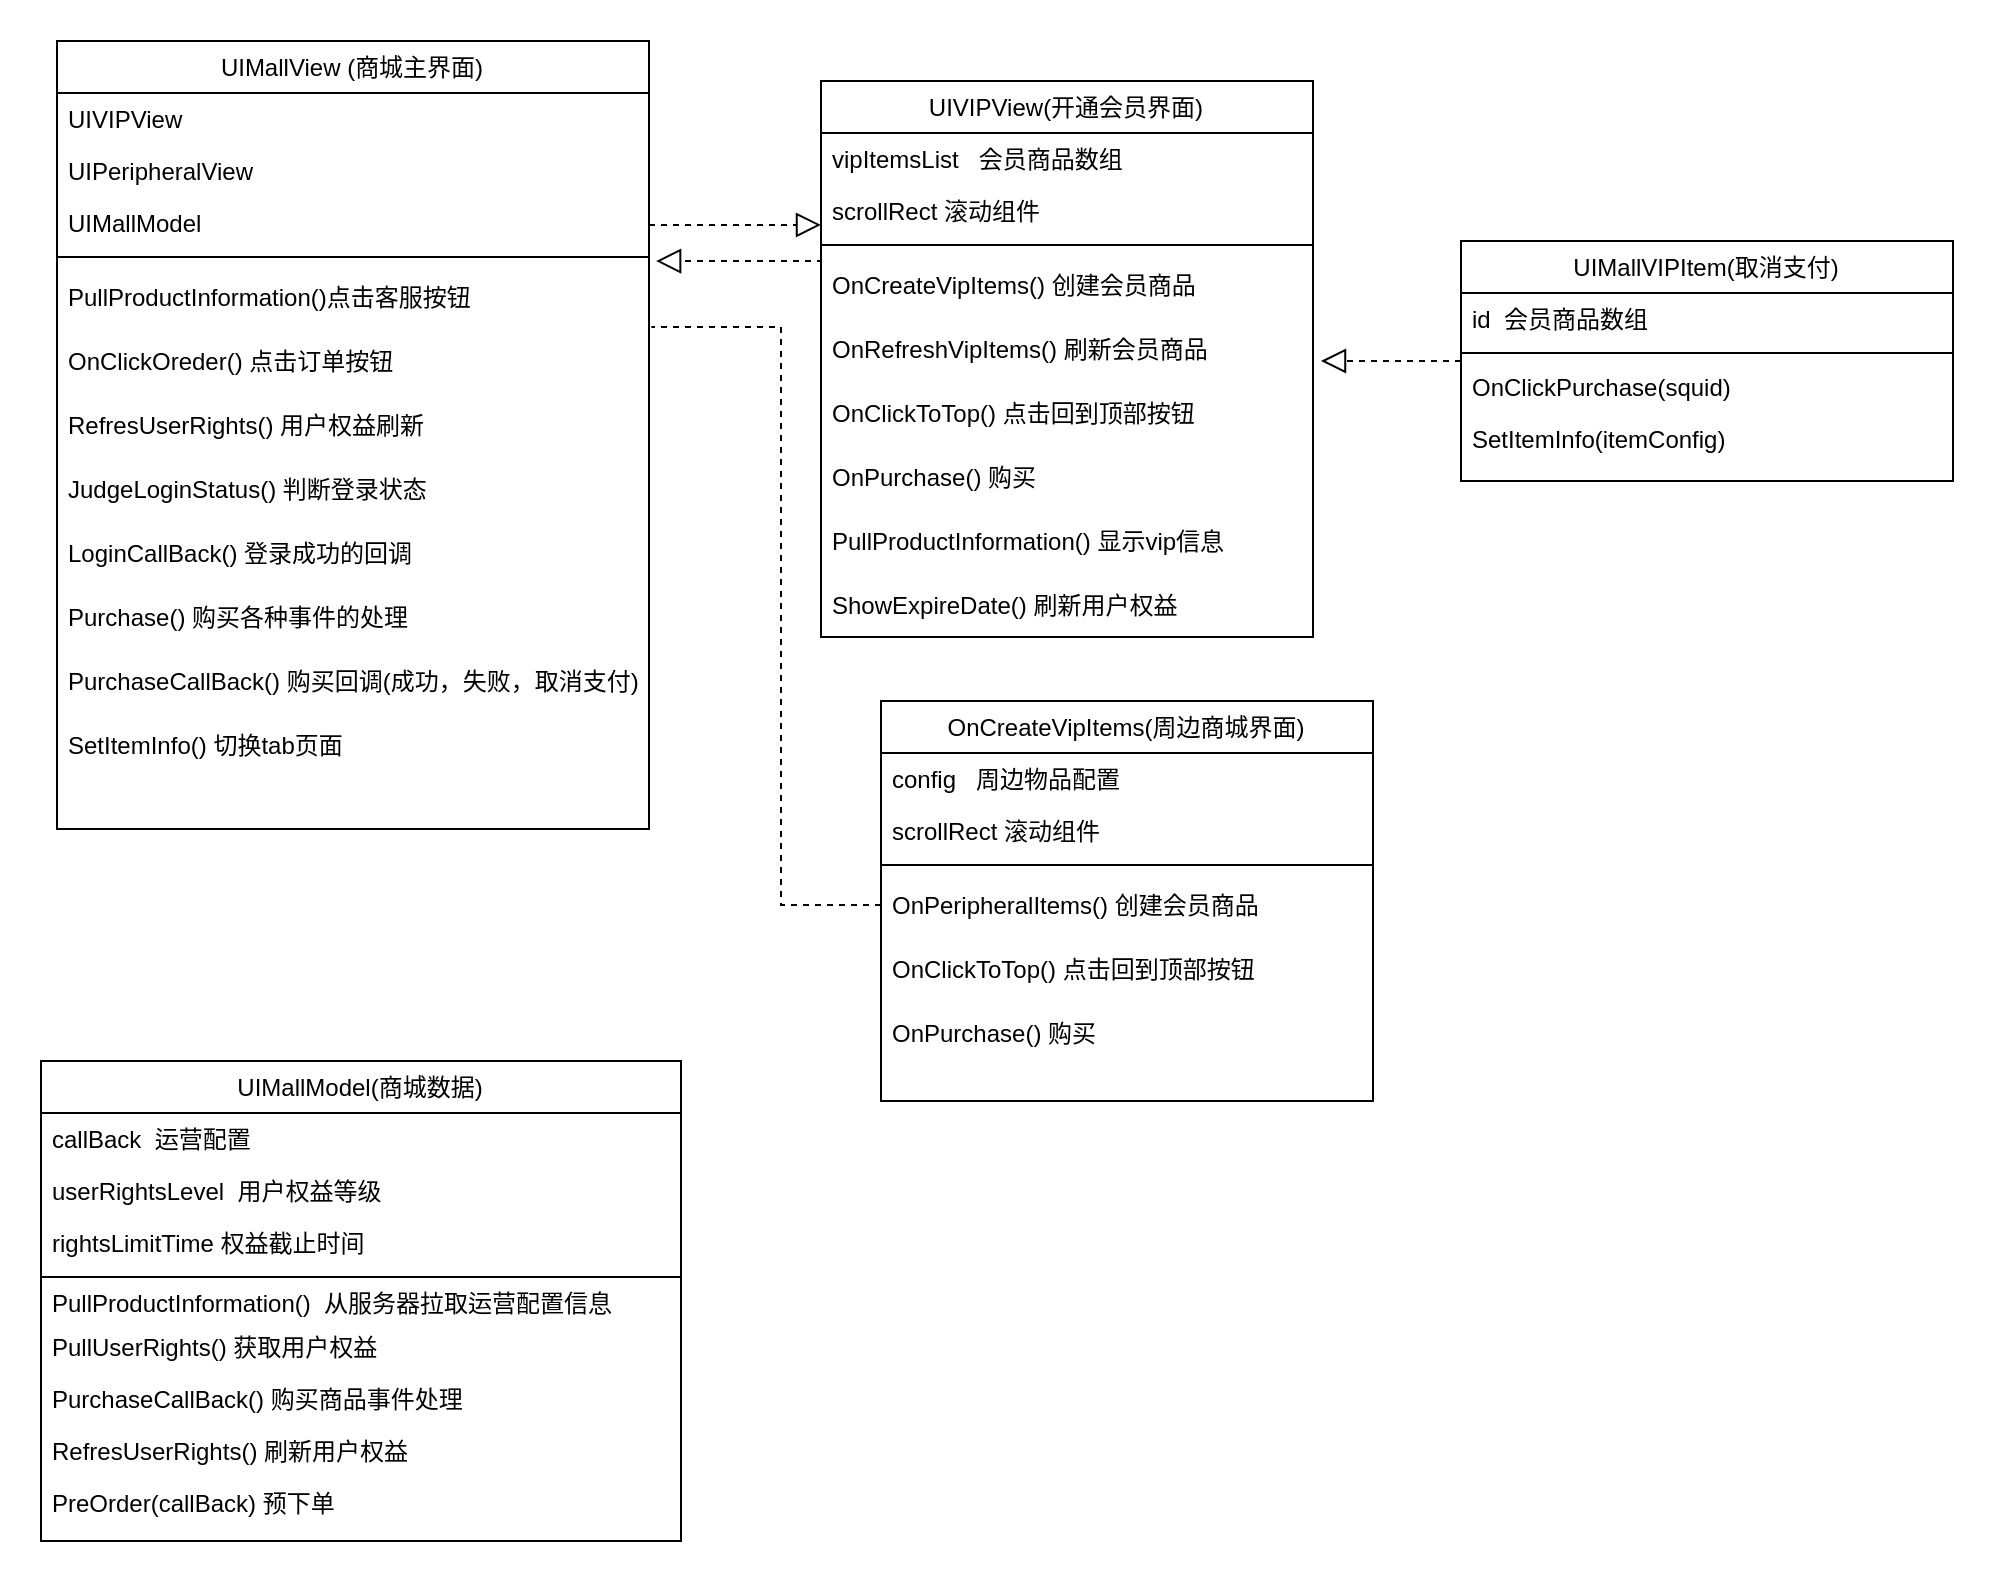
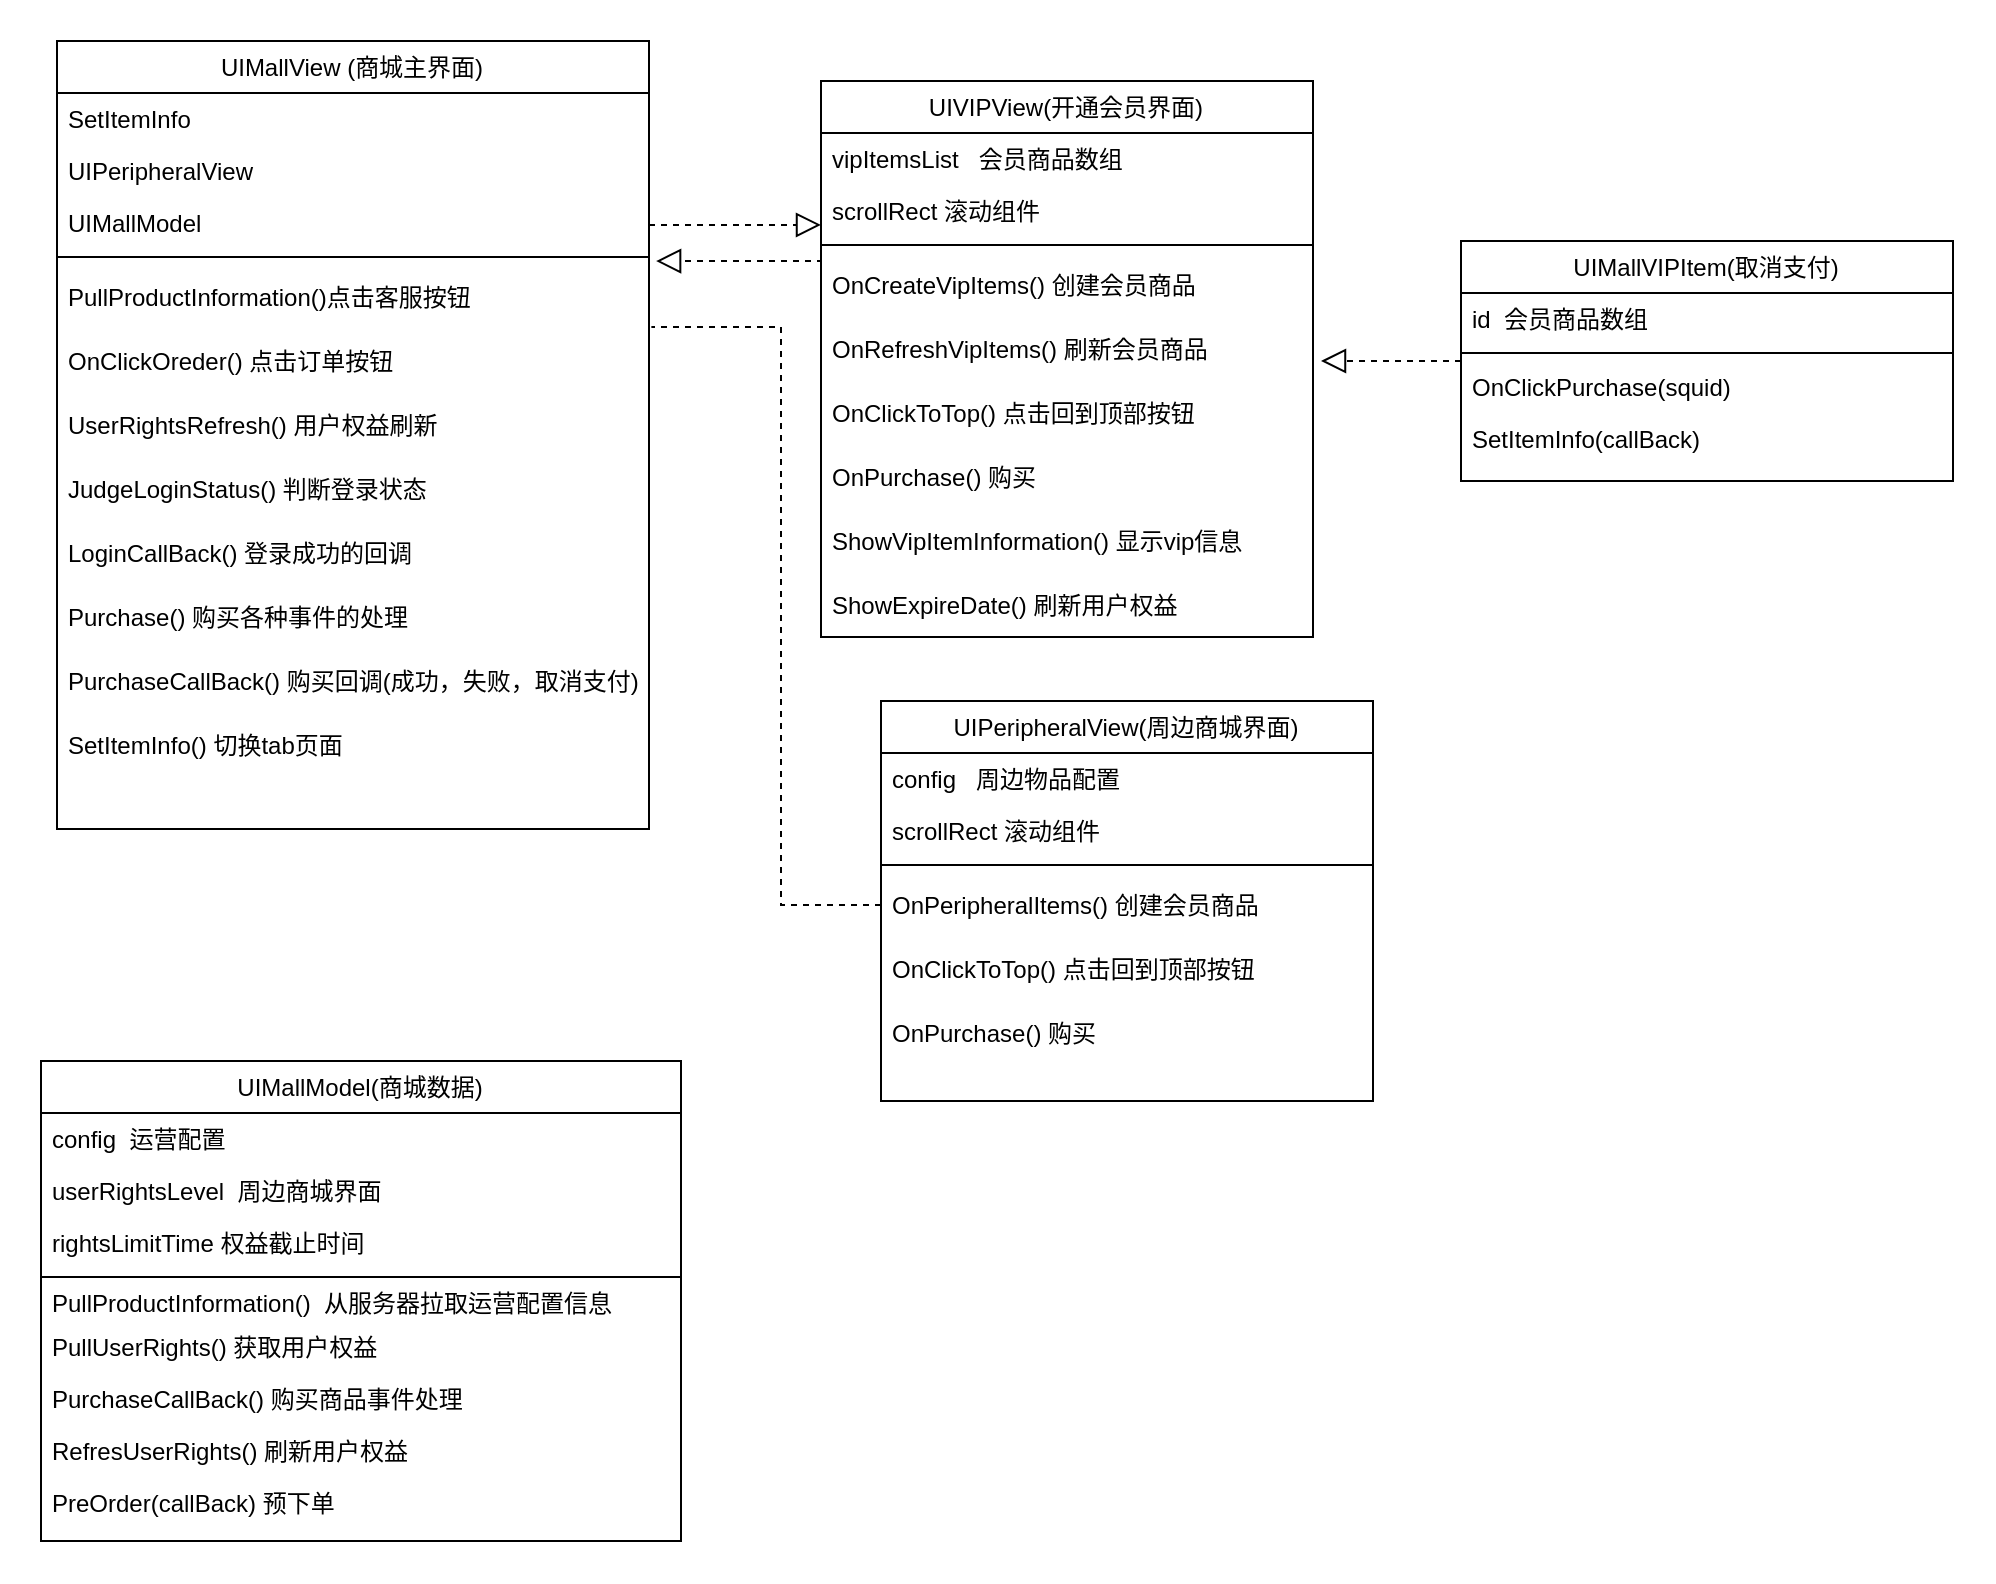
(125, 120) -> (142, 120)
(261, 426) -> (268, 426)
(1620, 440) -> (1607, 440)
(1053, 542) -> (1056, 542)
(1126, 728) -> (1126, 728)
(158, 1140) -> (148, 1140)
(229, 1192) -> (229, 1192)
